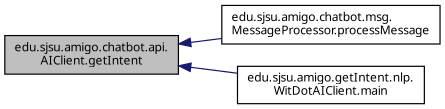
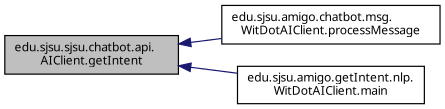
(331, 25) -> (331, 25)
(92, 55) -> (92, 55)
